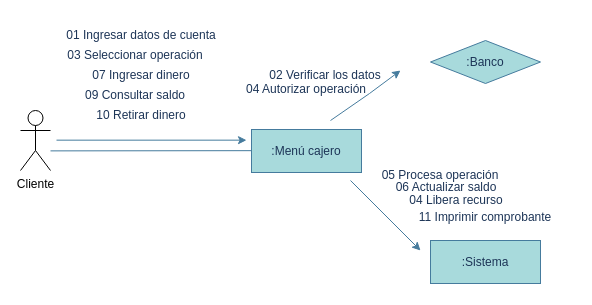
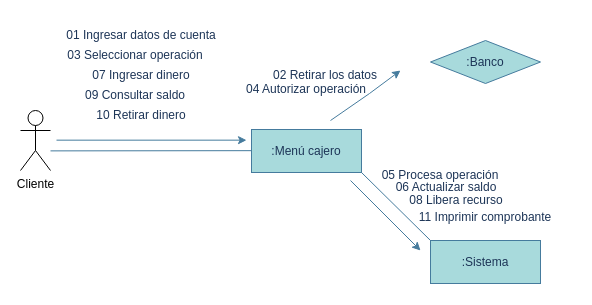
(326, 76) -> (326, 76)
(457, 201) -> (457, 201)
none -> (396, 207)
